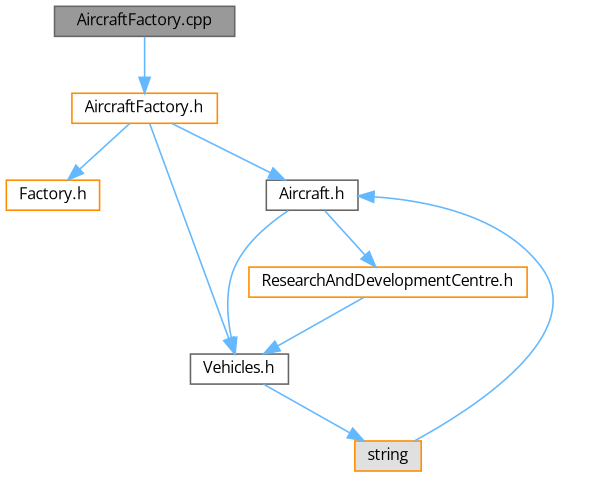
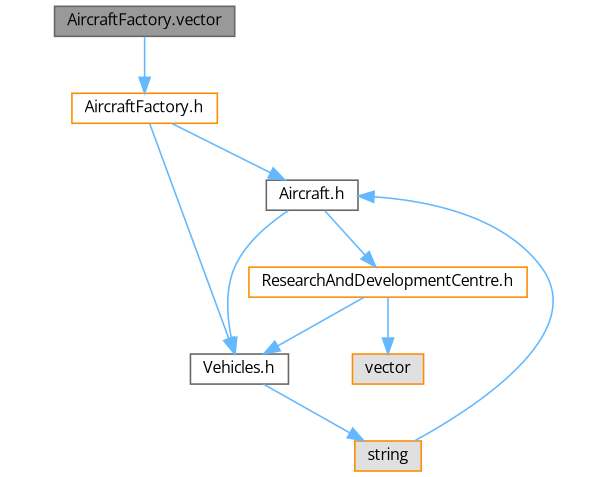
(145, 21) -> (145, 21)
(53, 195) -> none
none -> (388, 369)
